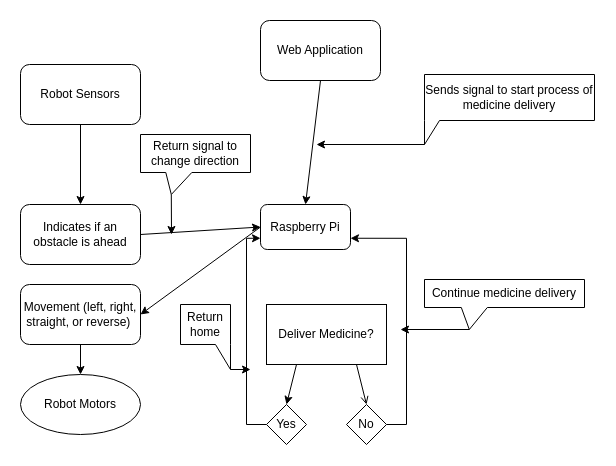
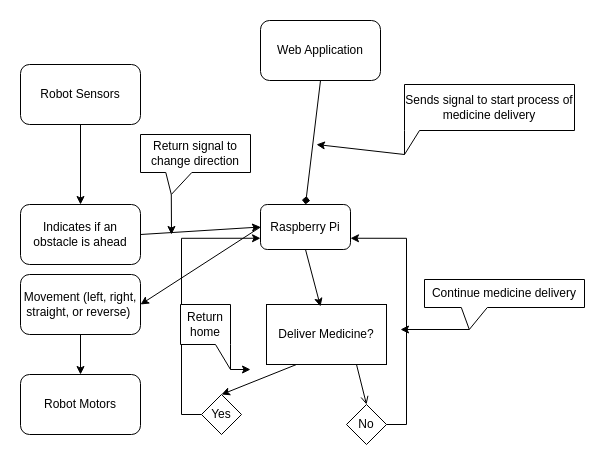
(510, 110) -> (490, 120)
(307, 196) -> (307, 195)
none -> (312, 275)
(81, 315) -> (81, 305)
(81, 405) -> (81, 405)
(287, 425) -> (222, 415)
